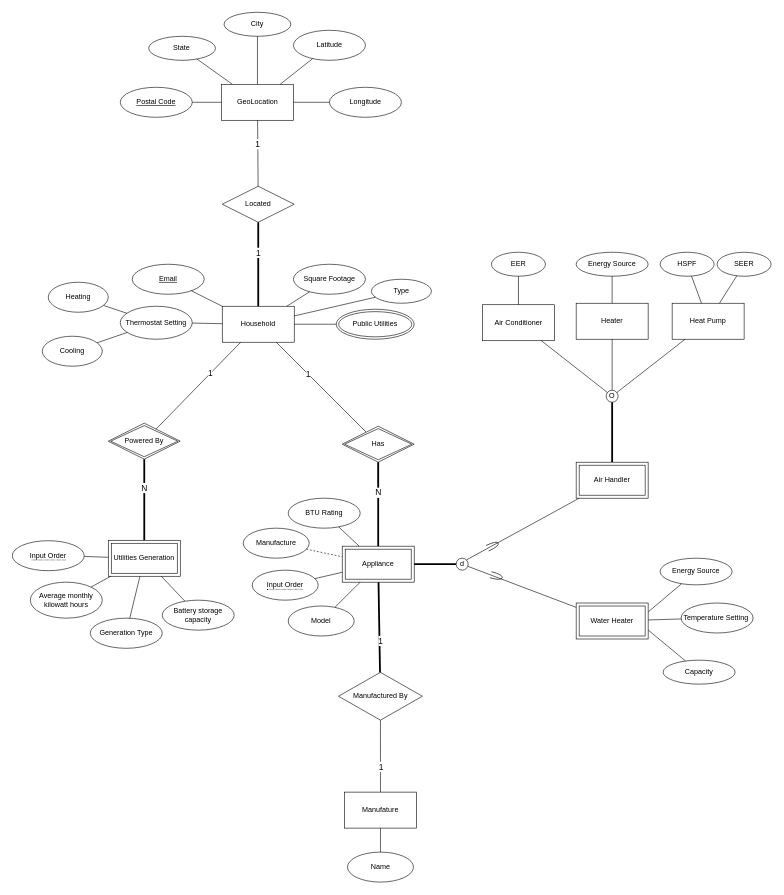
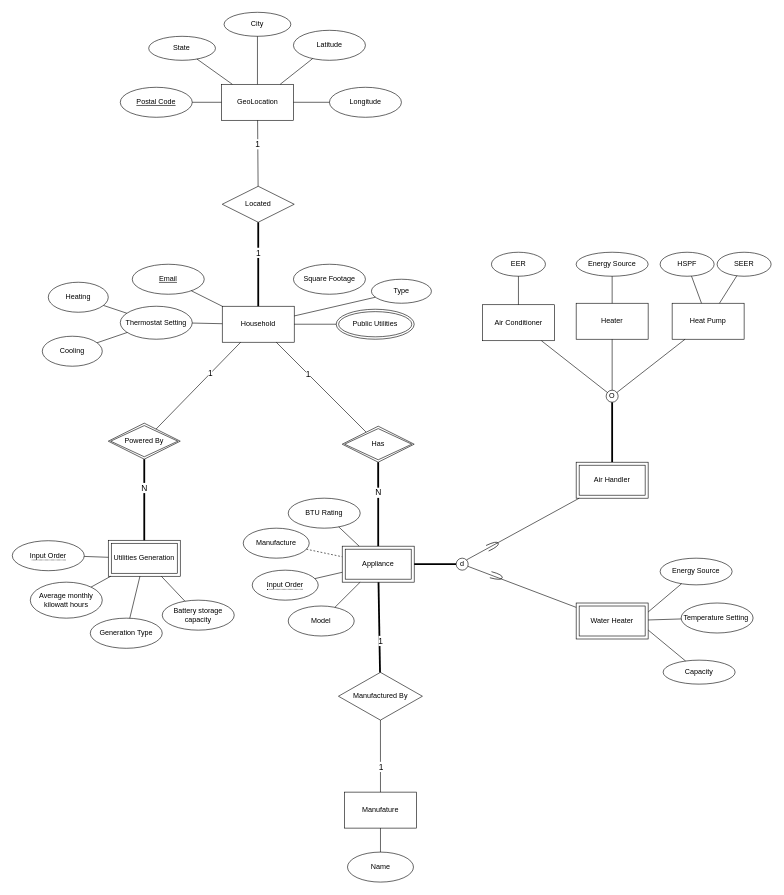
(299, 299) -> none
